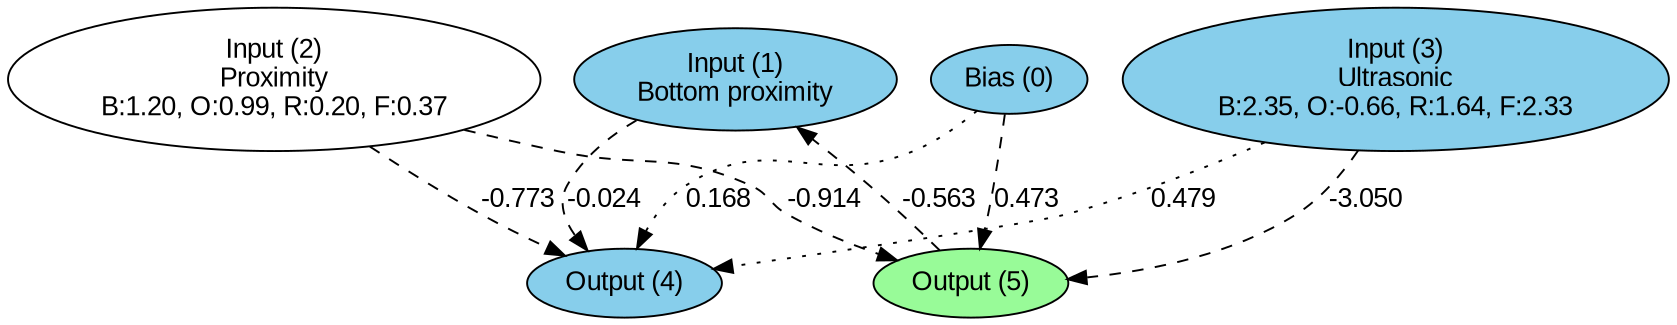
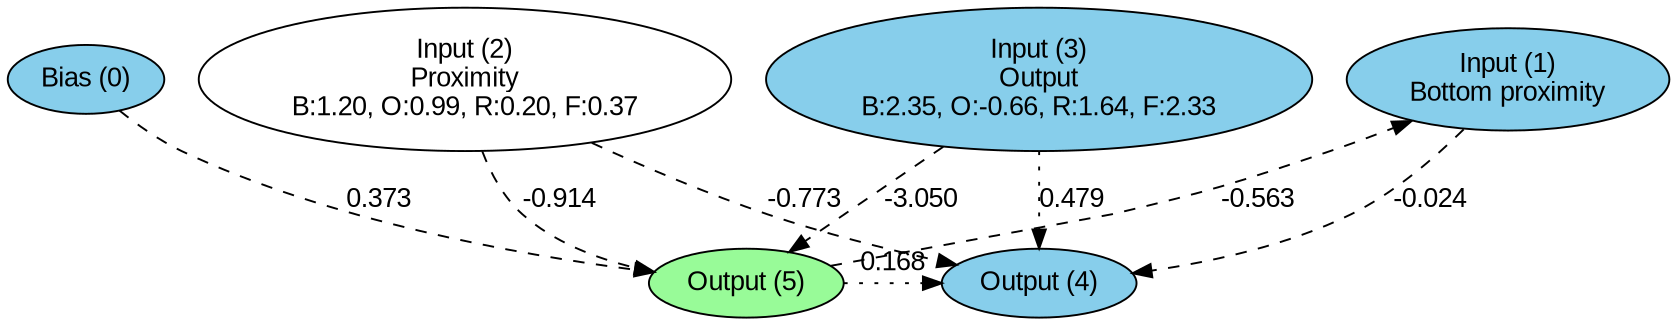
(1396, 79) -> (1039, 79)
(805, 163) -> (883, 283)
(1026, 200) -> (379, 200)
